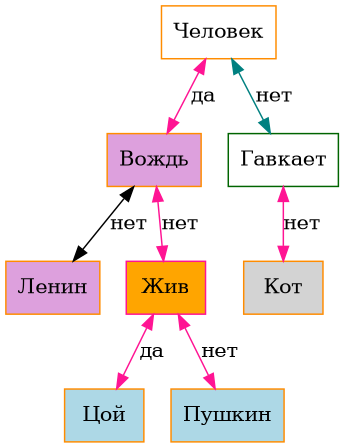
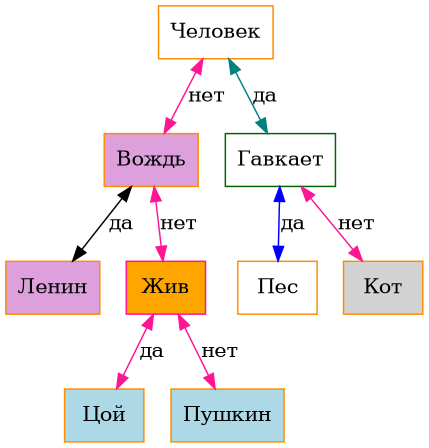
(203, 96) -> (206, 96)
(274, 96) -> (265, 96)
(128, 224) -> (121, 224)
none -> (277, 288)
